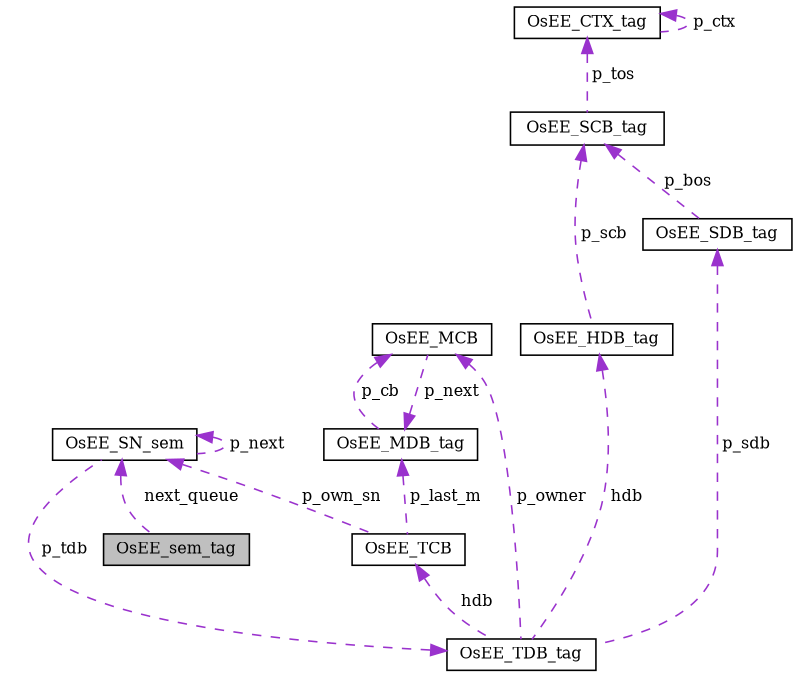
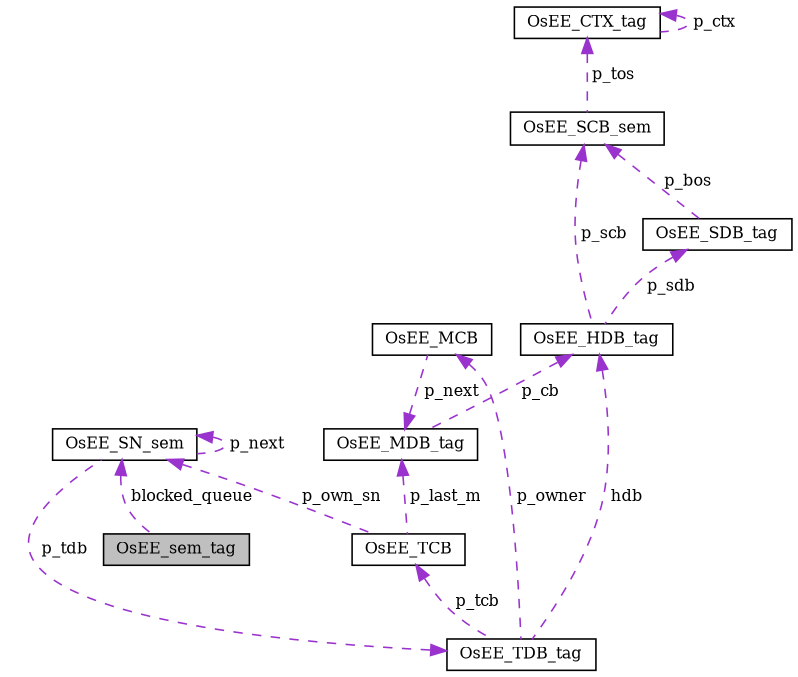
(587, 129) -> (587, 129)
(354, 396) -> (500, 393)
(717, 491) -> (634, 286)
(190, 497) -> (190, 497)
(475, 602) -> (475, 602)
